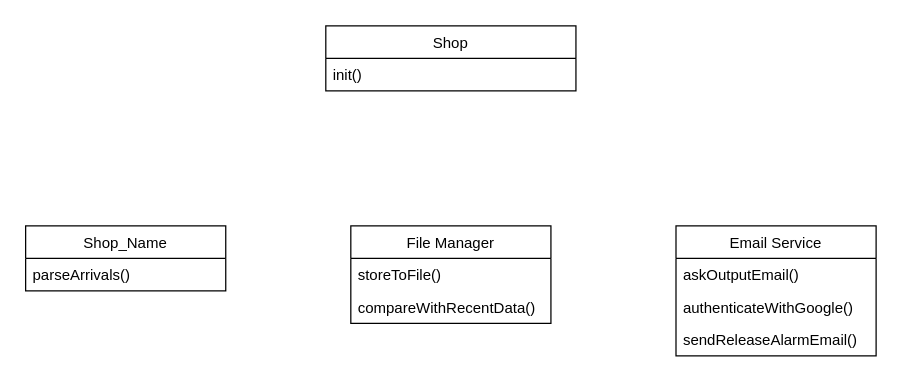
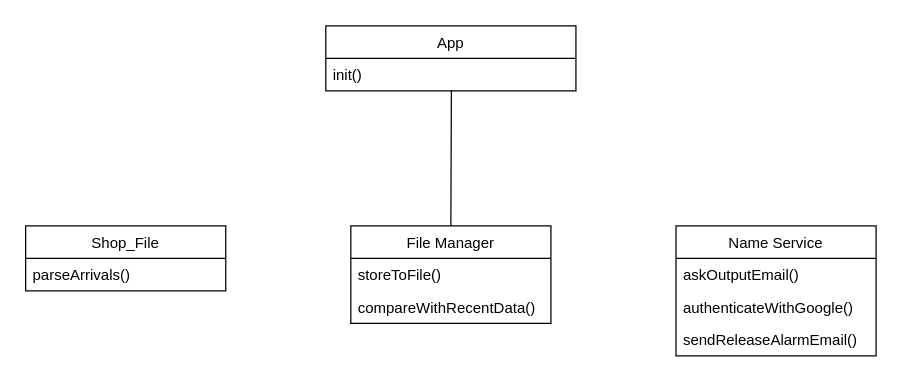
(450, 43) -> (450, 43)
none -> (451, 157)
(125, 243) -> (125, 243)
(775, 243) -> (775, 243)
